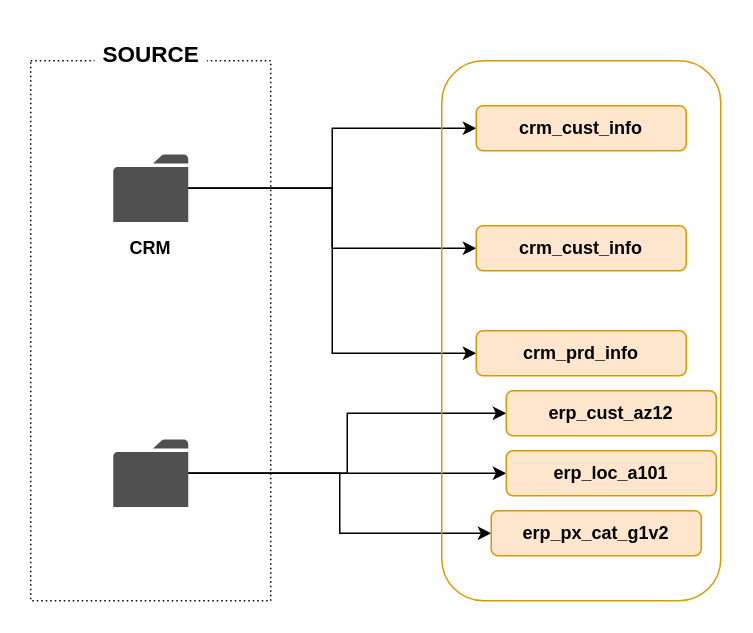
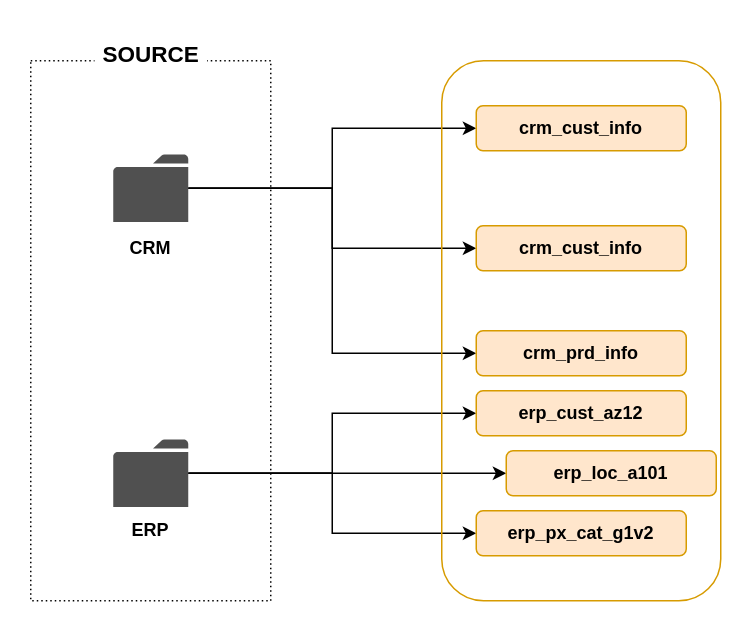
(611, 413) -> (581, 413)
none -> (151, 530)
(596, 533) -> (581, 533)
